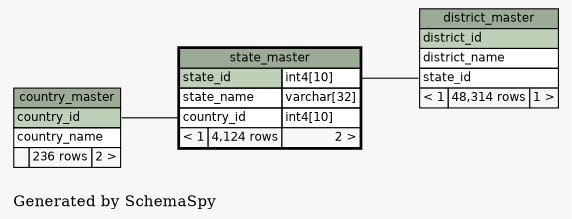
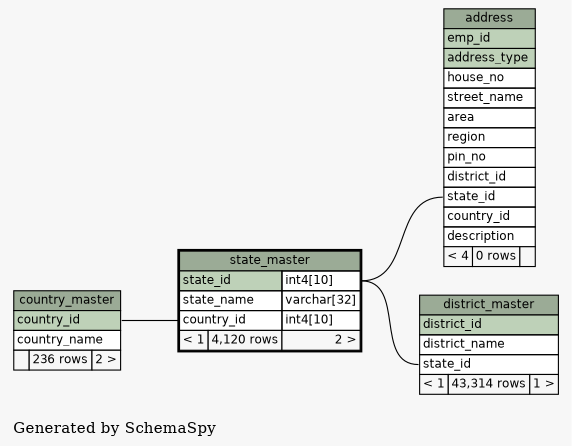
(489, 97) -> (489, 384)
(245, 137) -> (245, 340)
none -> (489, 138)
